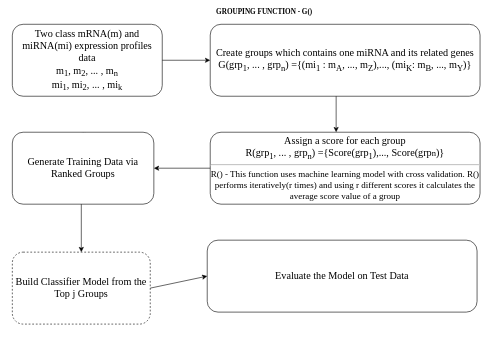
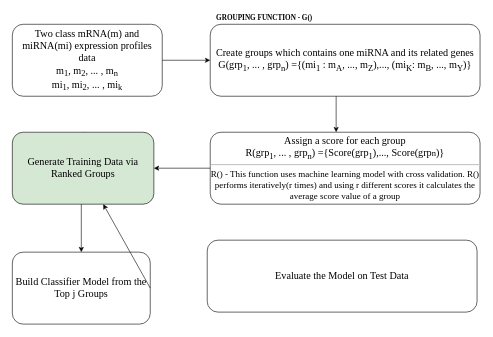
(265, 12) -> (265, 18)
(83, 168) -> (83, 168)
(177, 283) -> (128, 248)
(81, 288) -> (81, 288)
